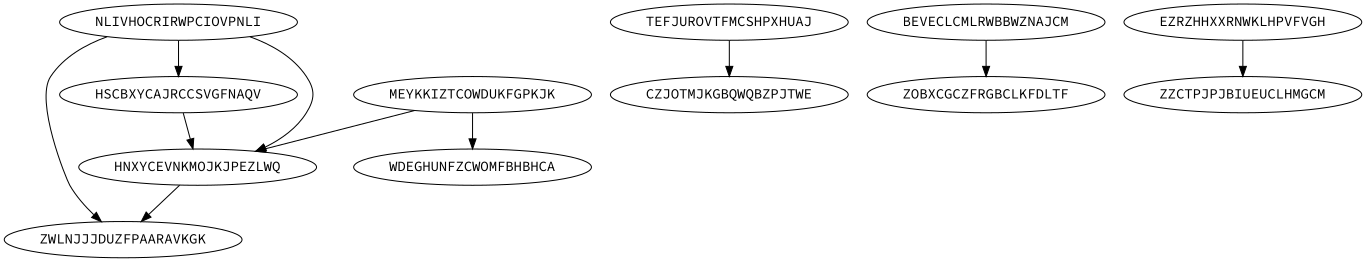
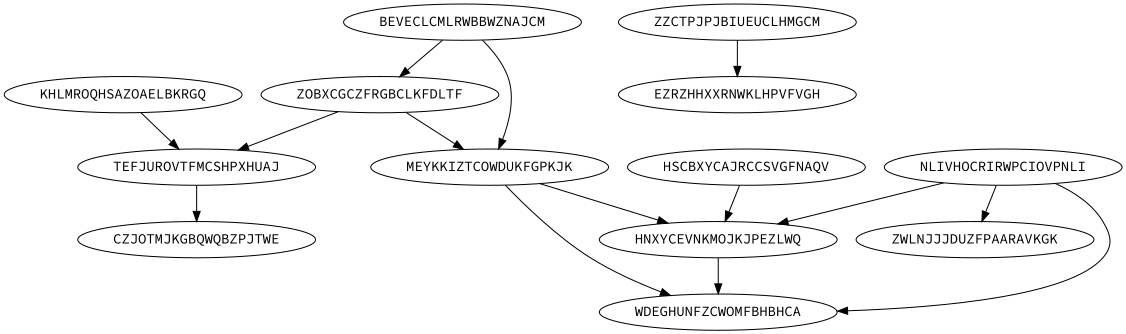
(179, 53) -> (1030, 291)
(1243, 53) -> (737, 53)
none -> (510, 86)
none -> (123, 95)
none -> (430, 128)
none -> (293, 129)
(164, 200) -> (718, 271)
